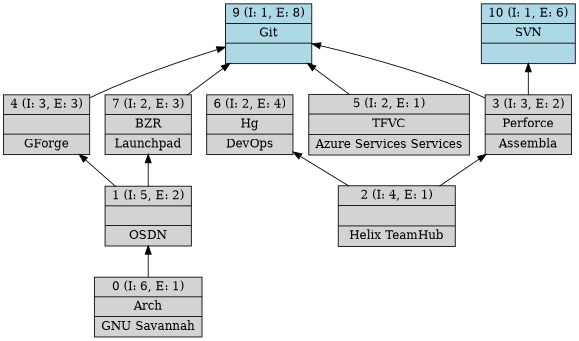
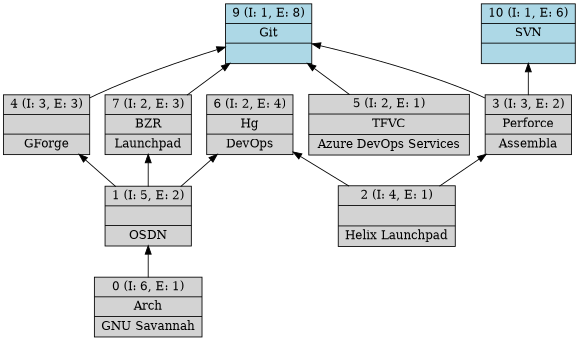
(389, 144) -> (389, 144)
none -> (196, 173)
(397, 236) -> (397, 236)
